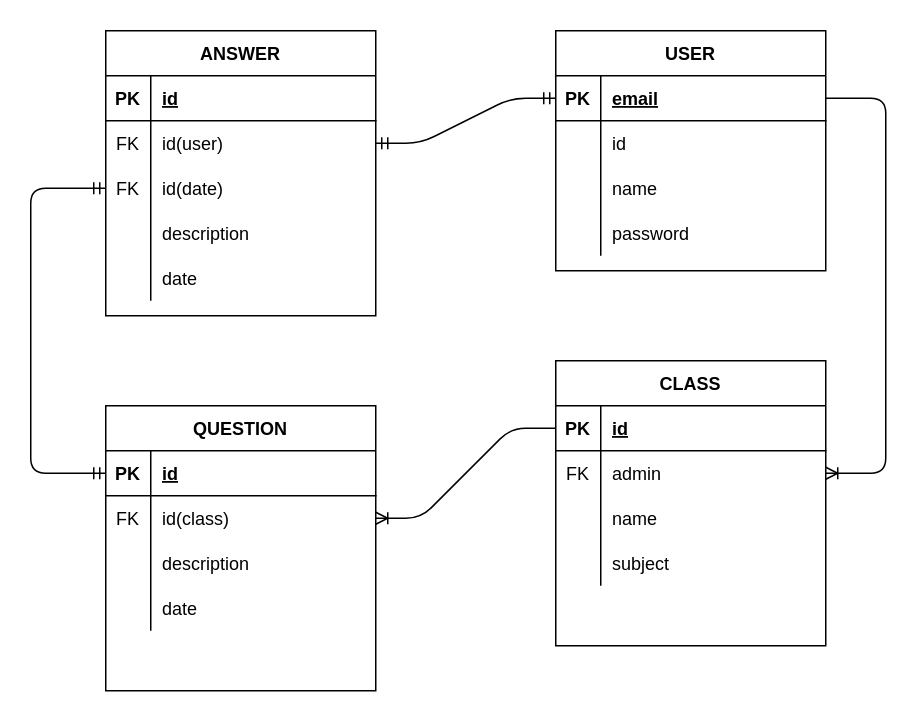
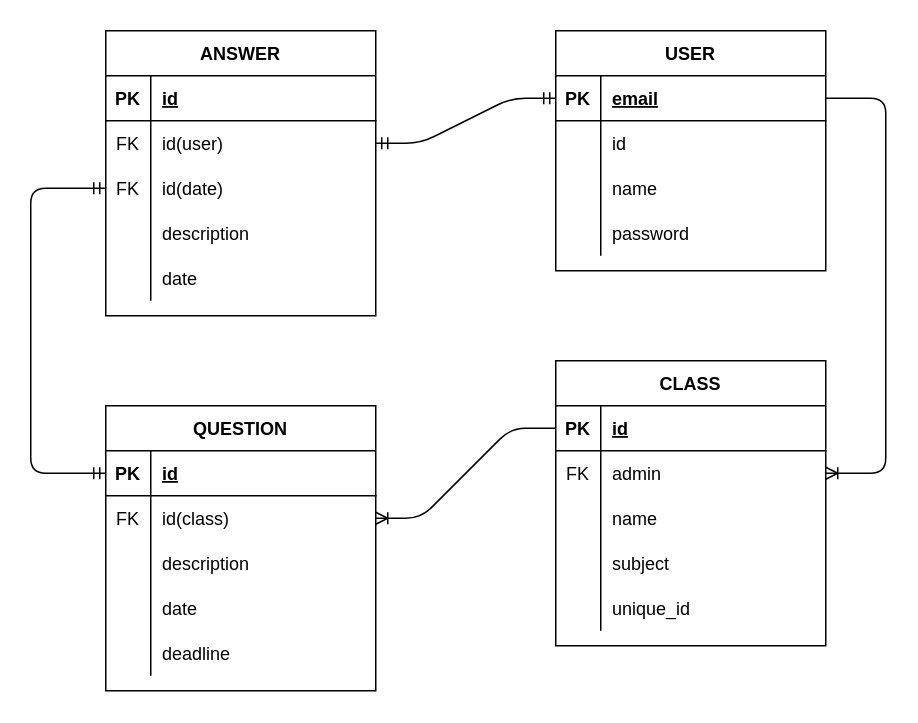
none -> (713, 608)
none -> (263, 653)
